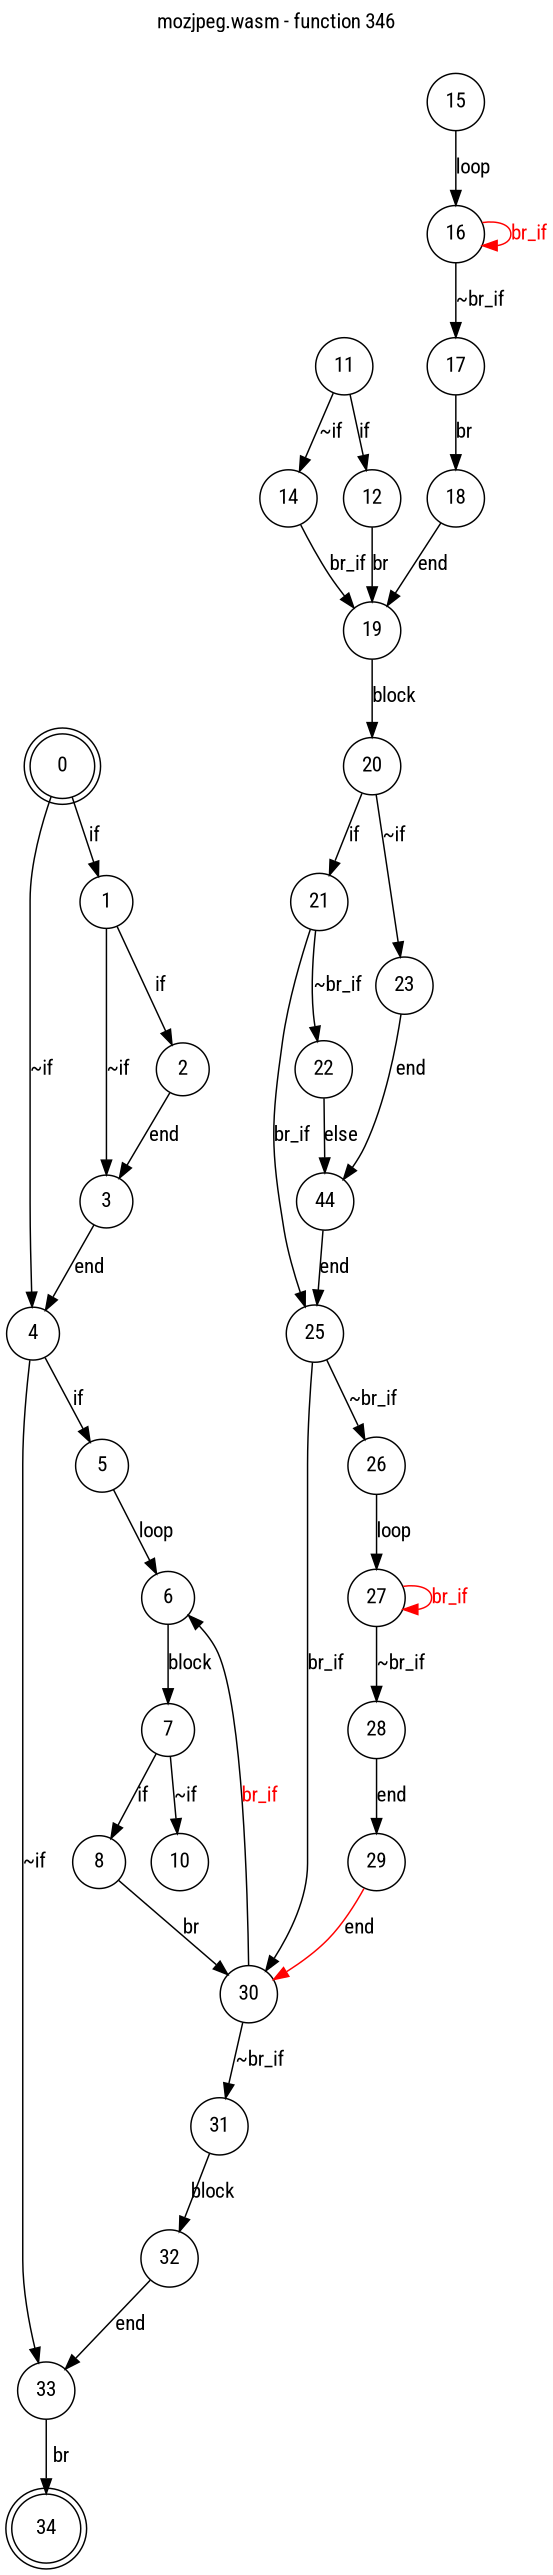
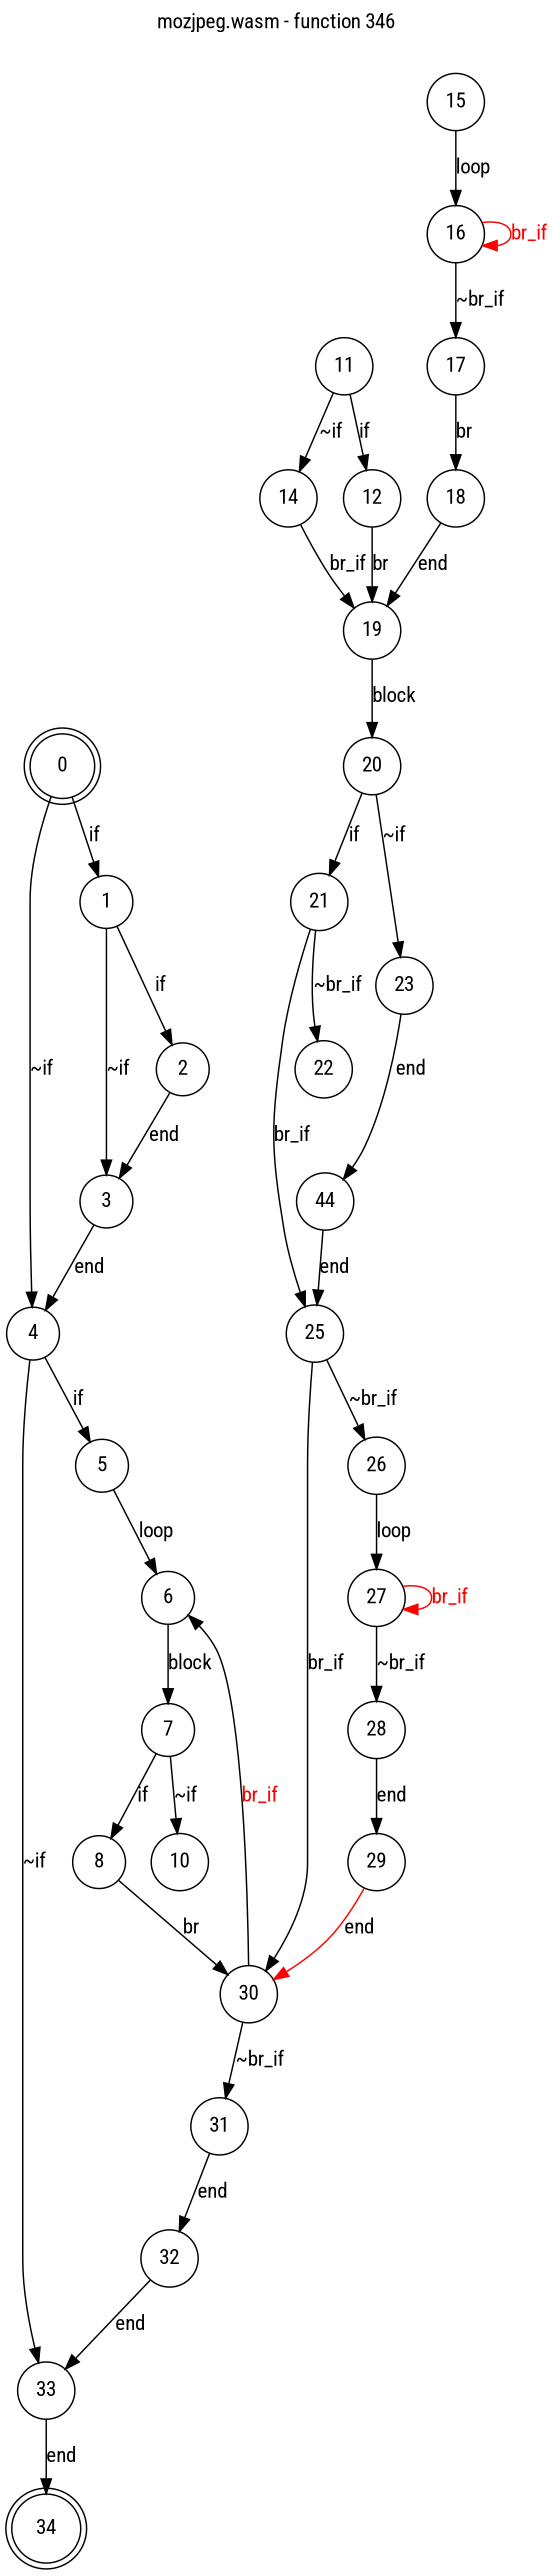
(324, 1128) -> none
(213, 2192) -> (213, 2192)
(62, 2457) -> (62, 2457)
